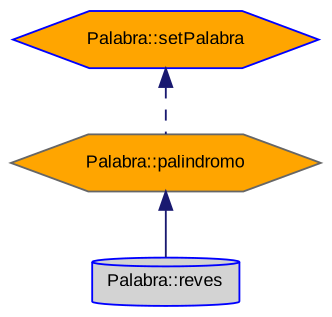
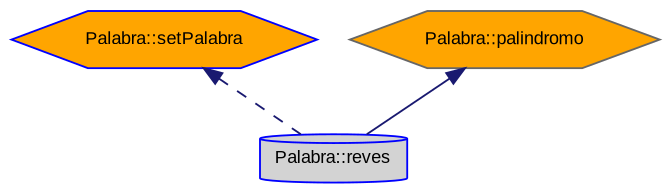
(166, 111) -> (260, 106)
